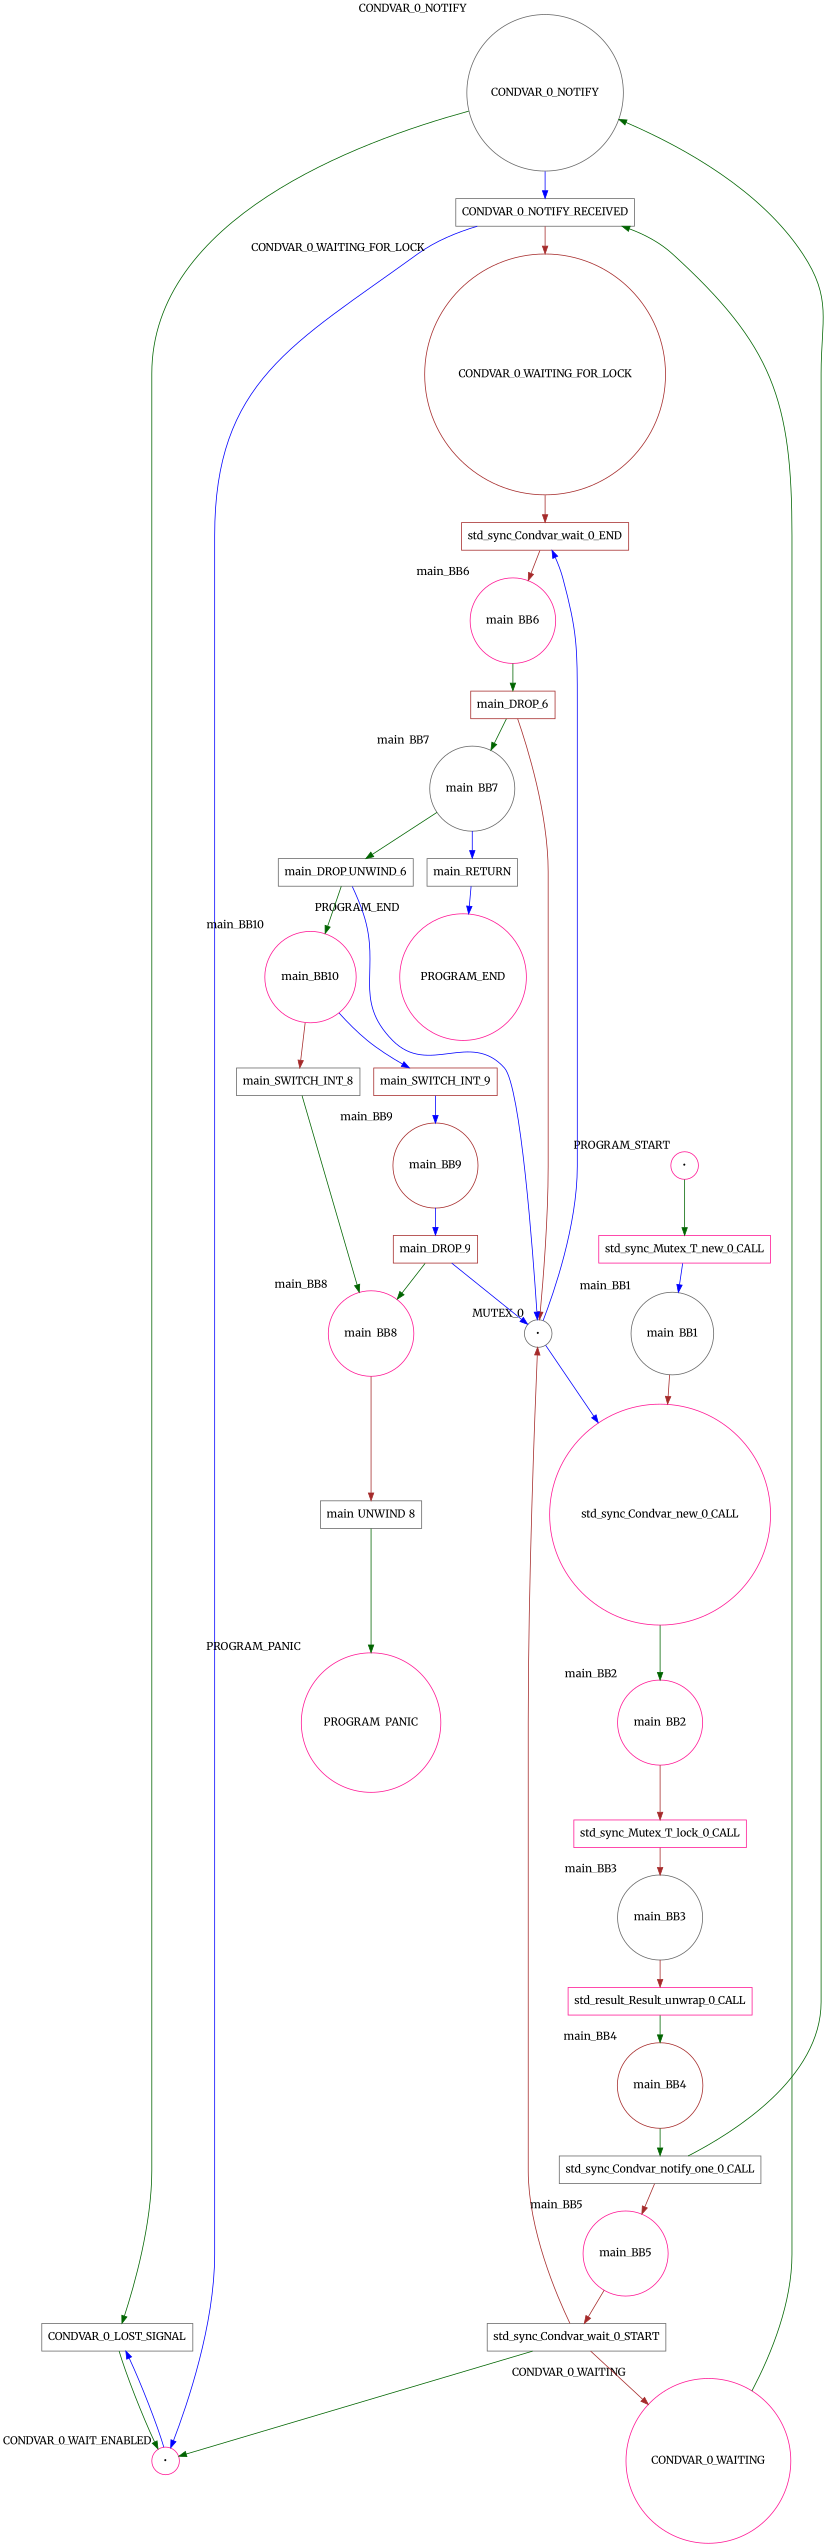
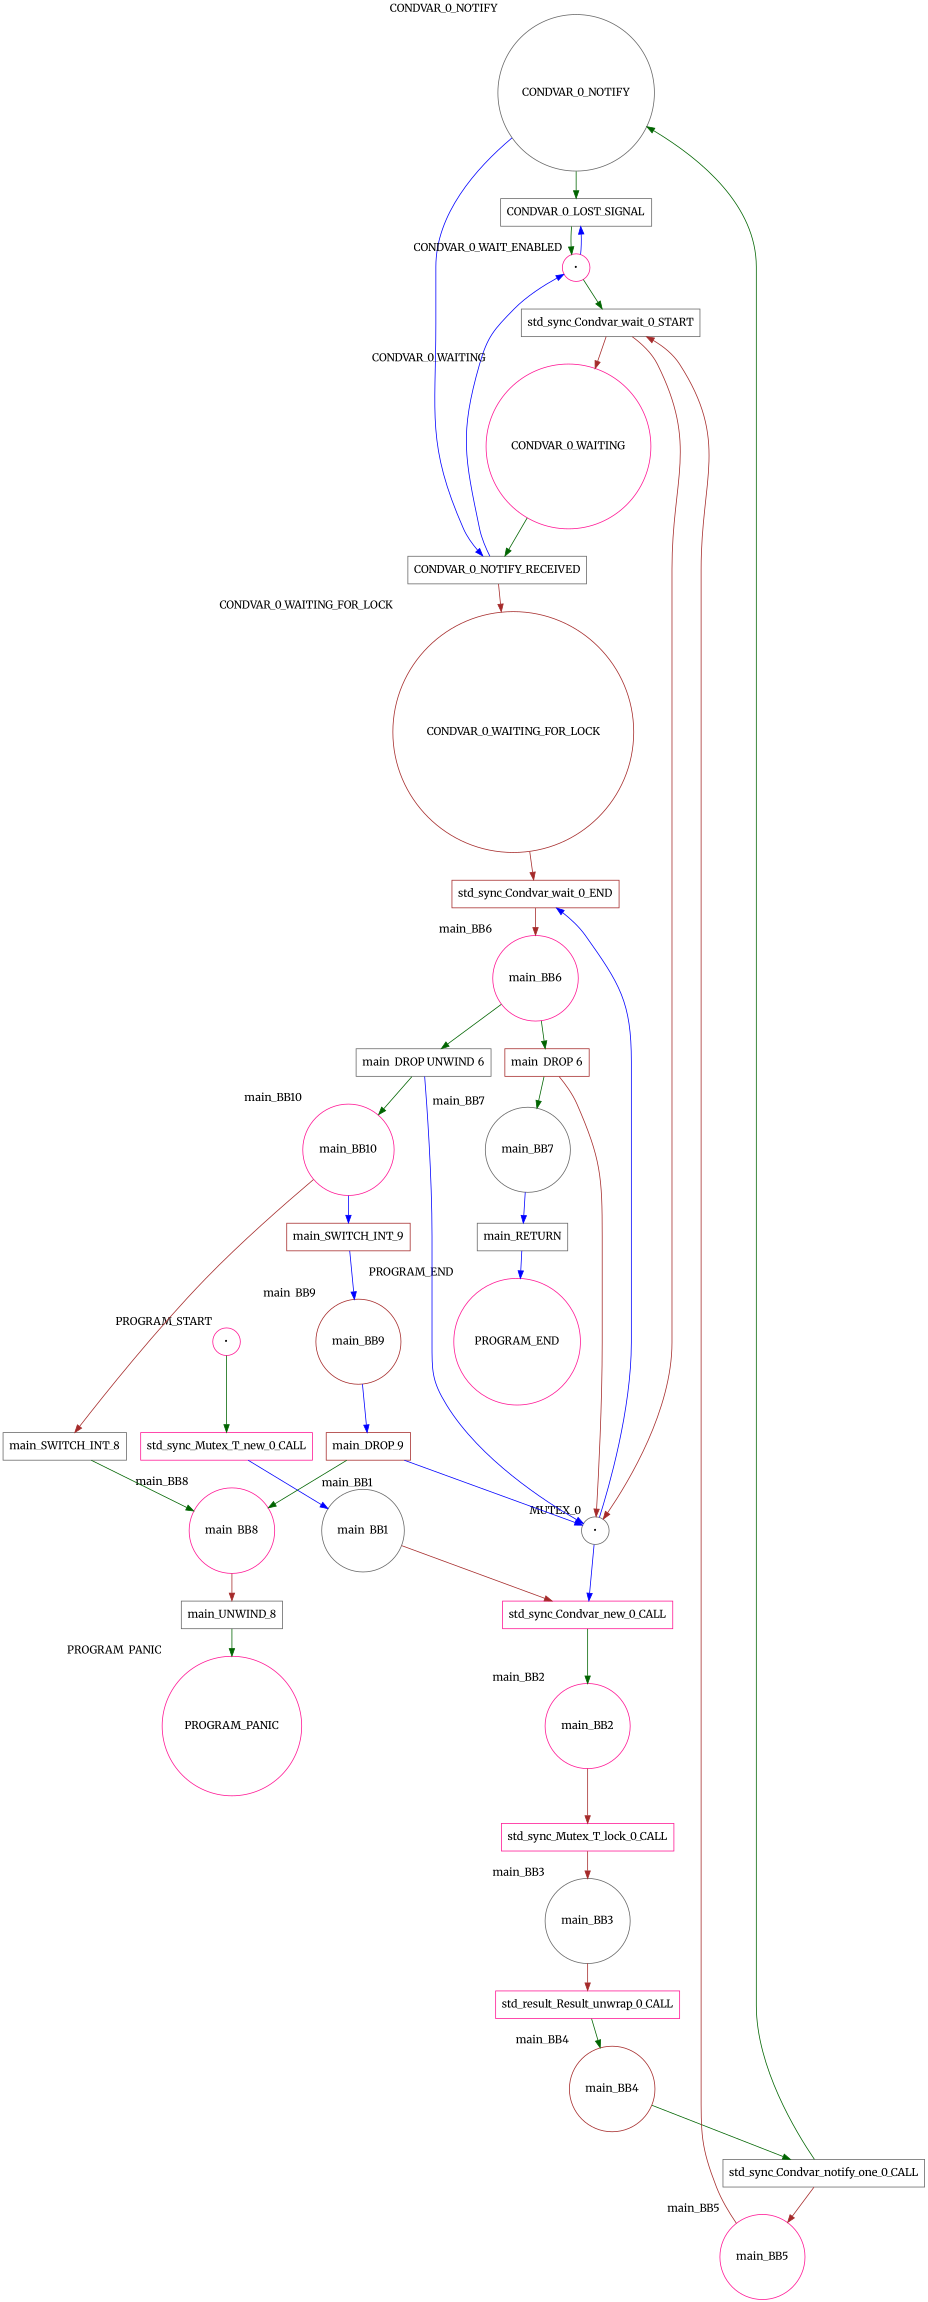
(405, 833) -> (474, 1024)
(660, 1515) -> (588, 1615)
(359, 2403) -> (591, 291)
